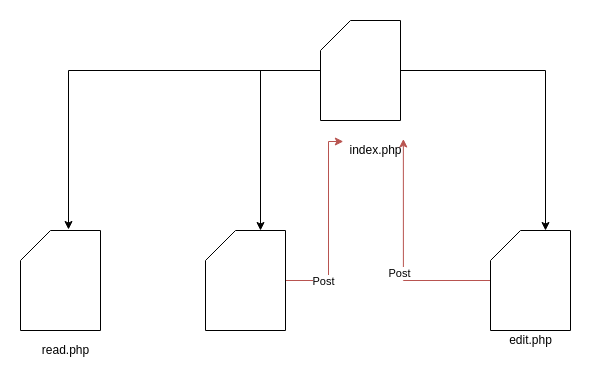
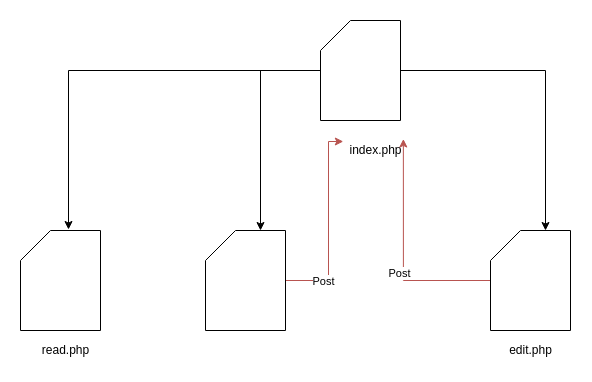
(531, 341) -> (531, 351)
